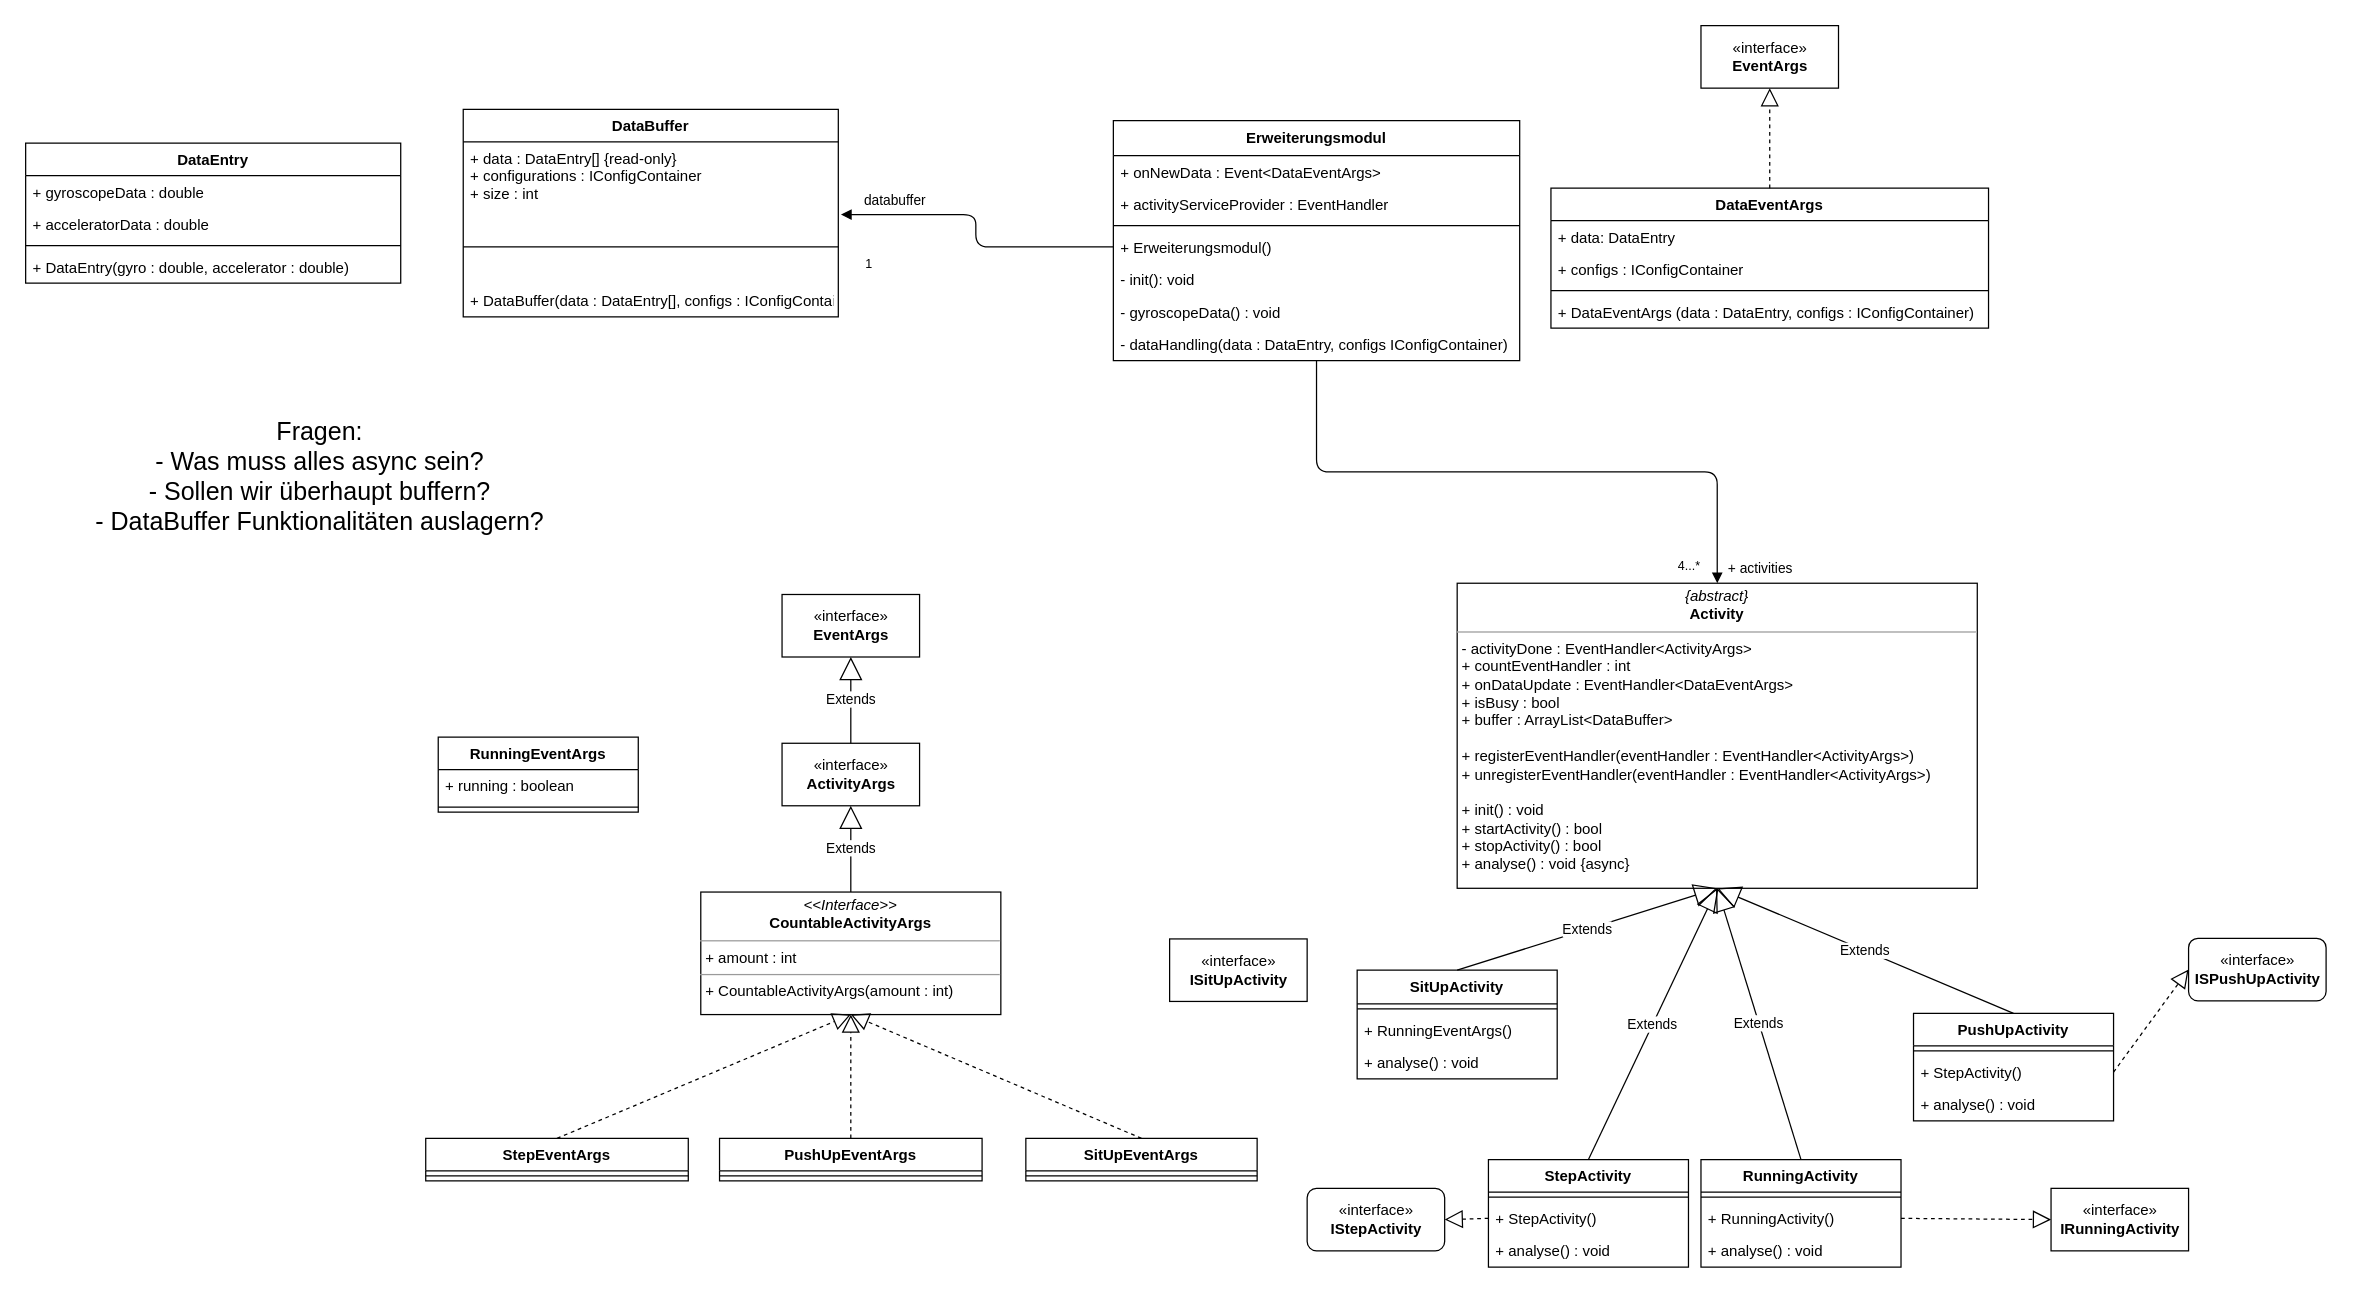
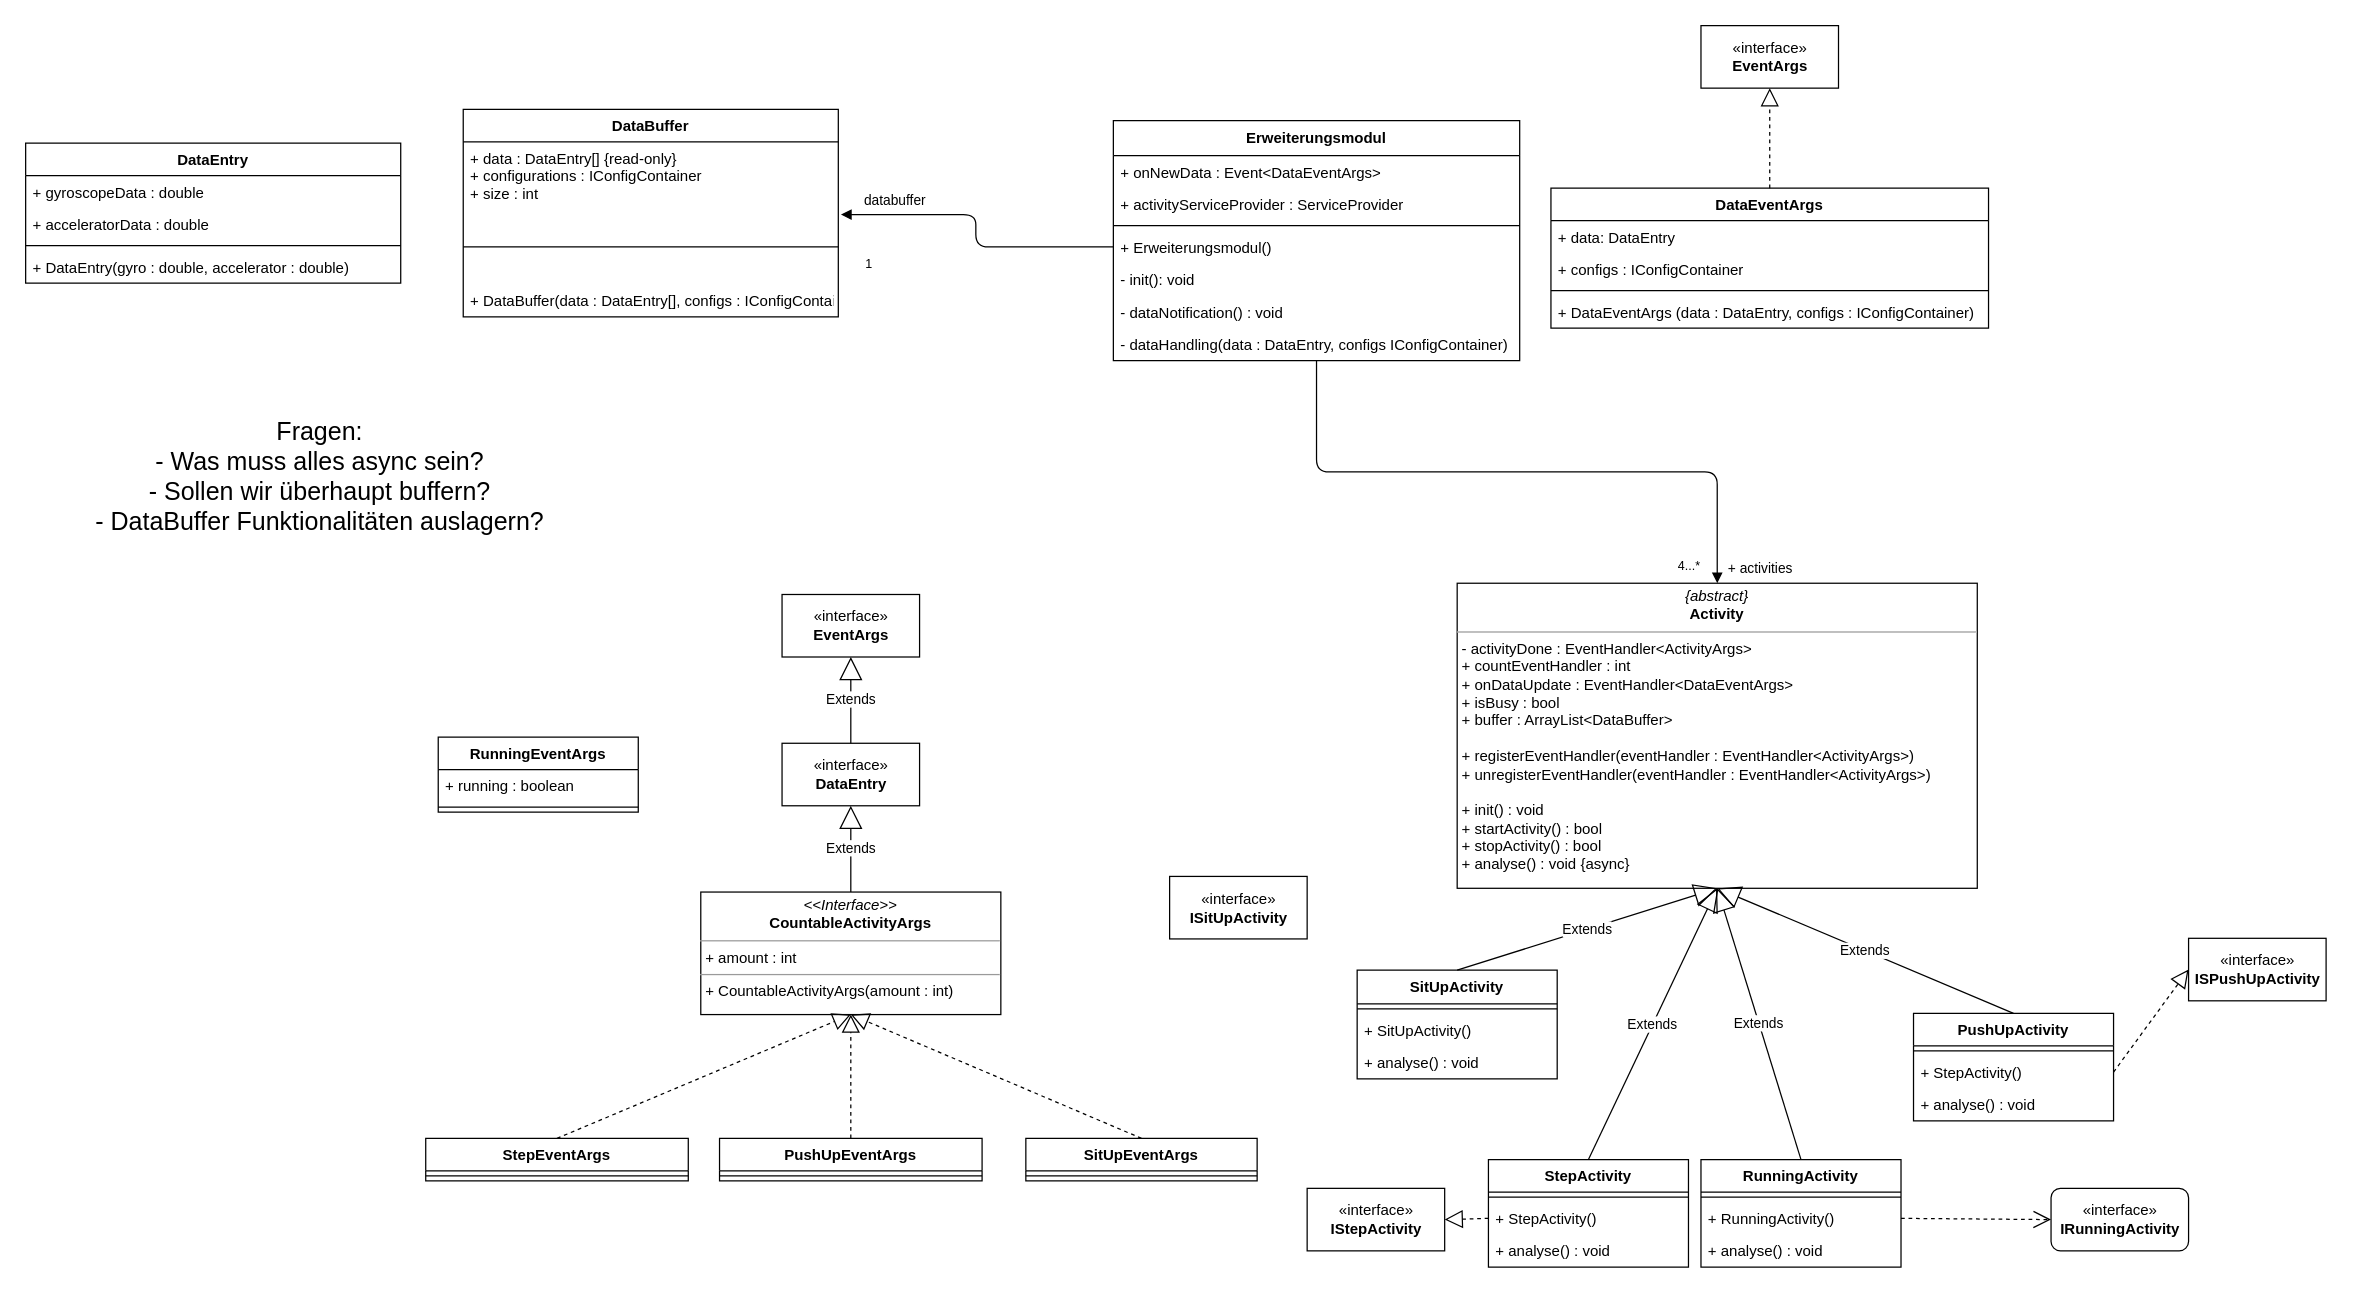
(1270, 205) -> (1281, 205)
(1211, 313) -> (1218, 313)
(851, 774) -> (851, 774)
(2257, 969) -> (2257, 969)
(1238, 970) -> (1238, 908)
(1444, 1031) -> (1427, 1031)
(1376, 1219) -> (1376, 1219)
(2032, 1219) -> (2039, 1219)
(2119, 1219) -> (2119, 1219)
